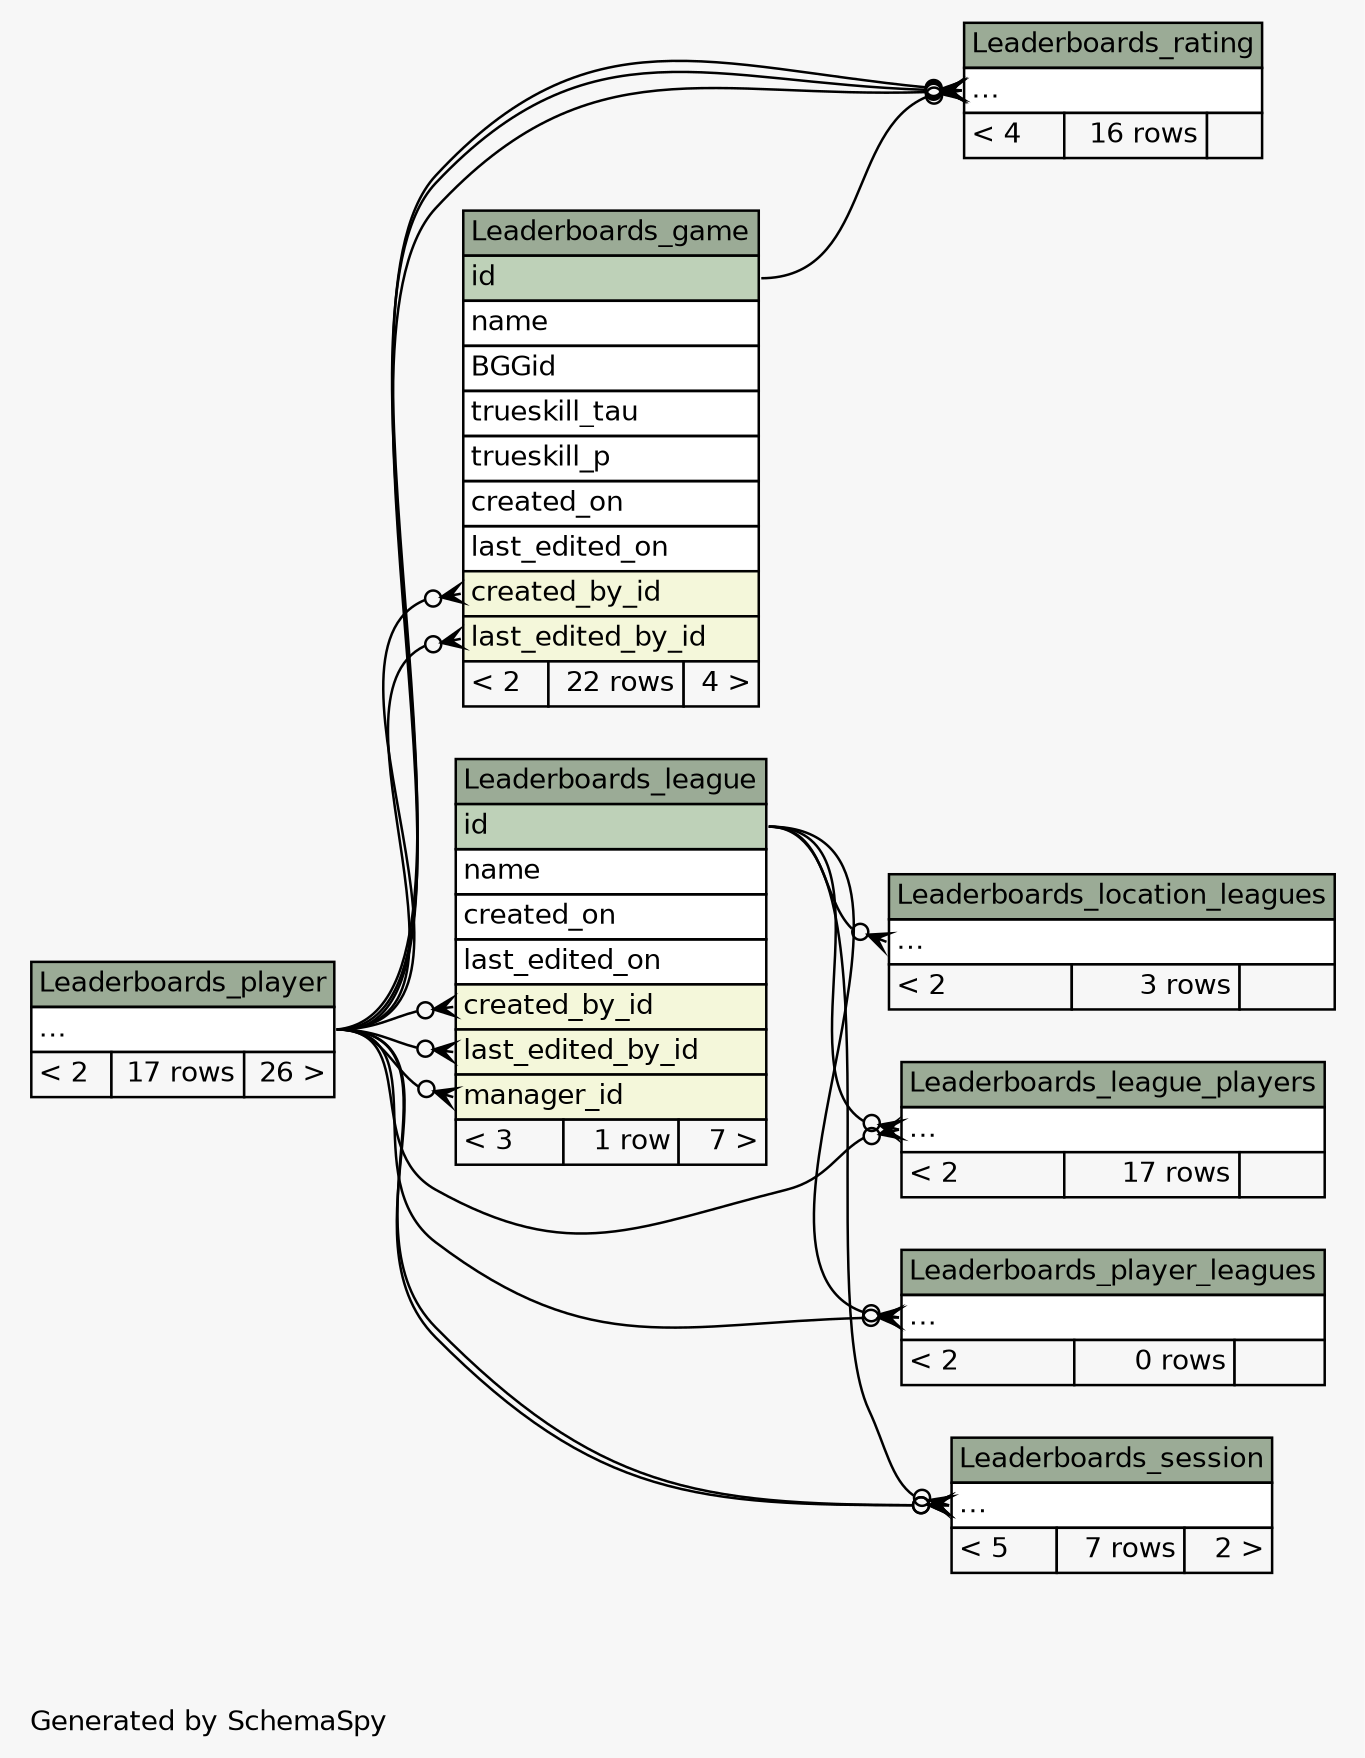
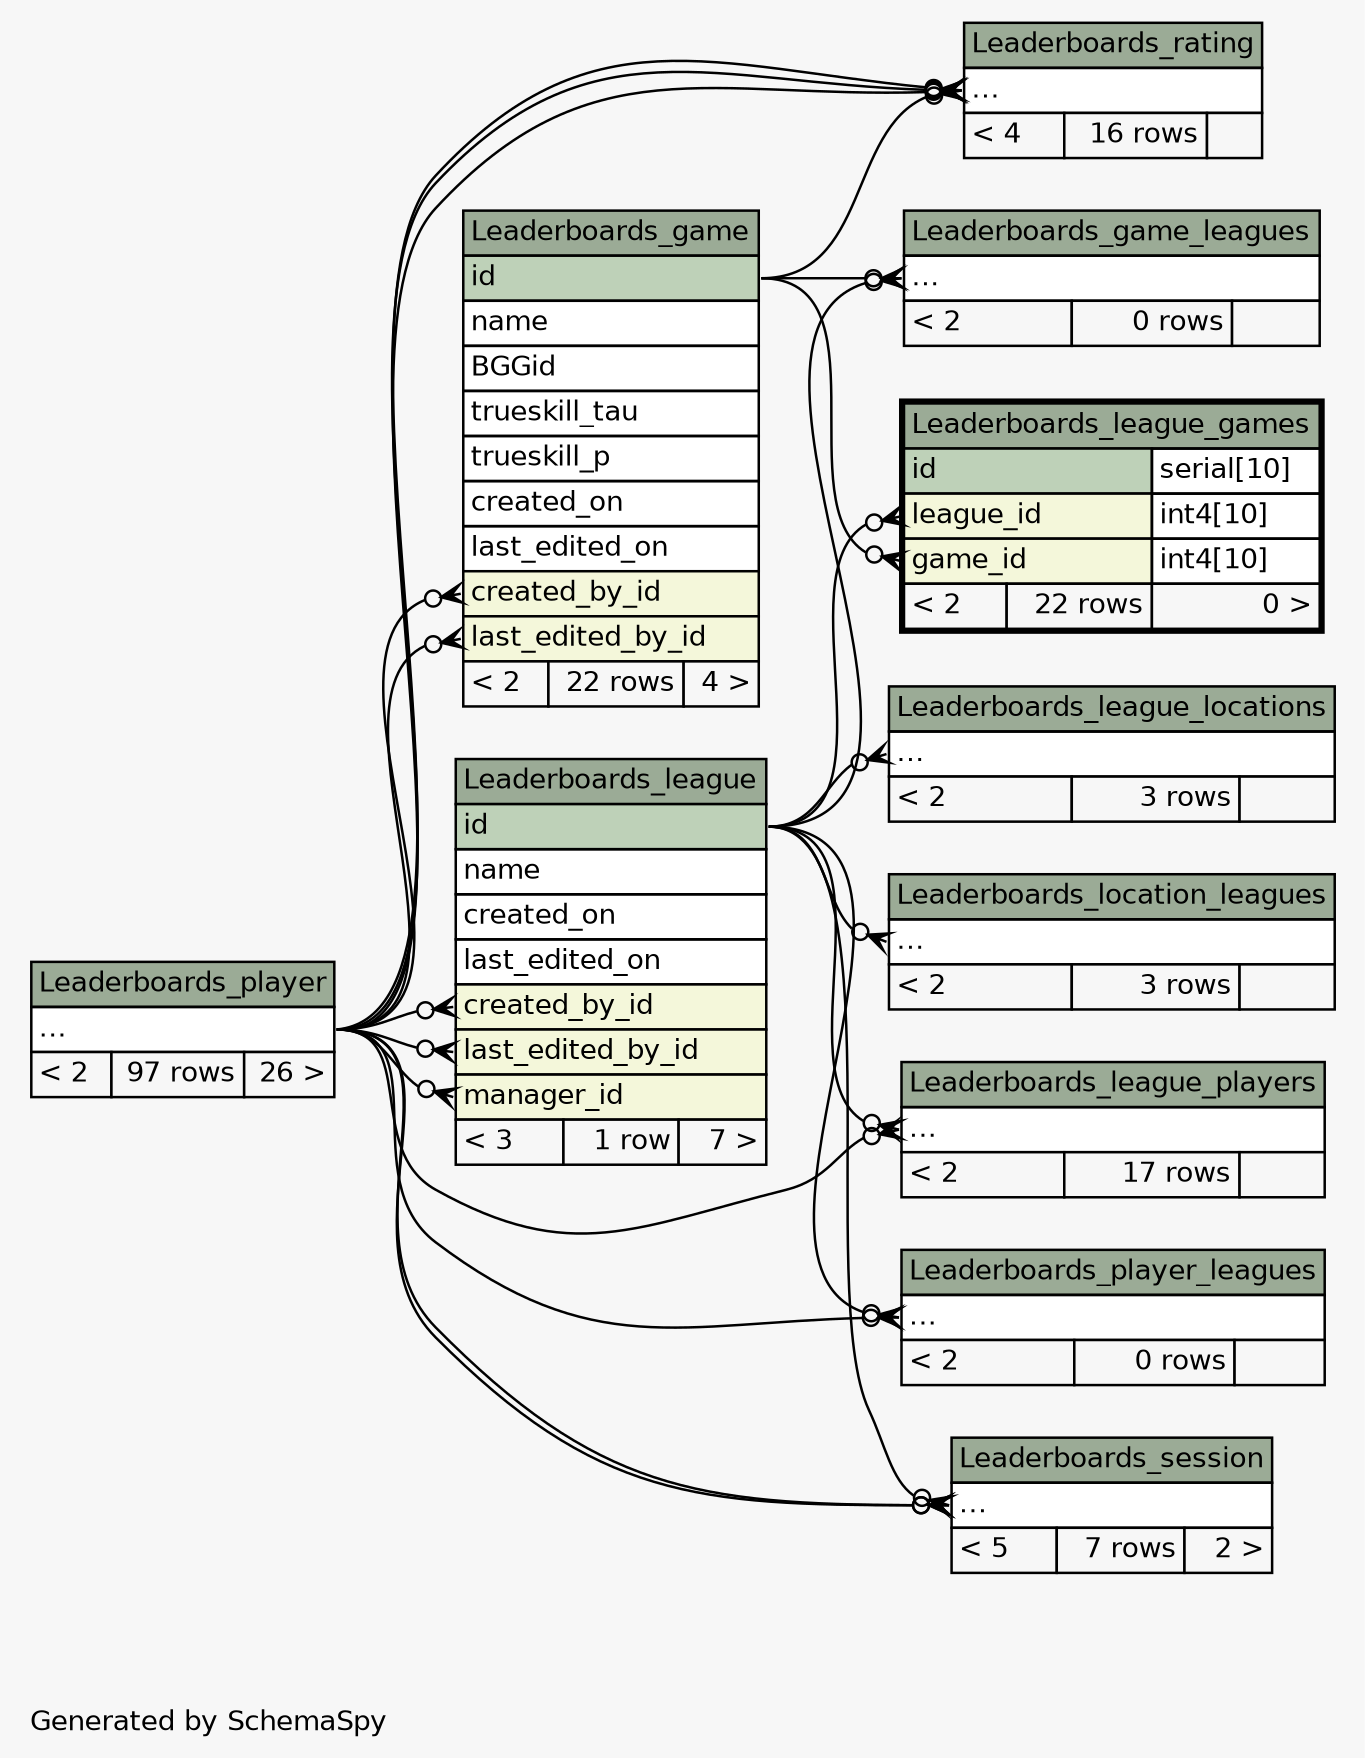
none -> (1112, 278)
none -> (1112, 516)
none -> (1112, 754)
(182, 1073) -> (182, 1073)
